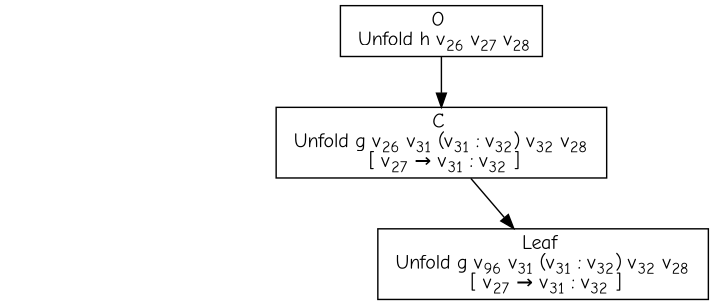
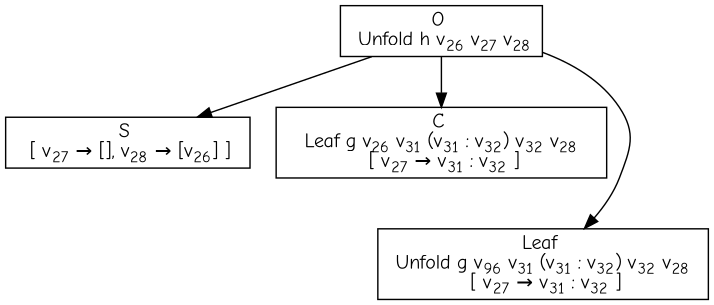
(335, 141) -> (335, 141)
none -> (128, 143)
(488, 198) -> (626, 119)
